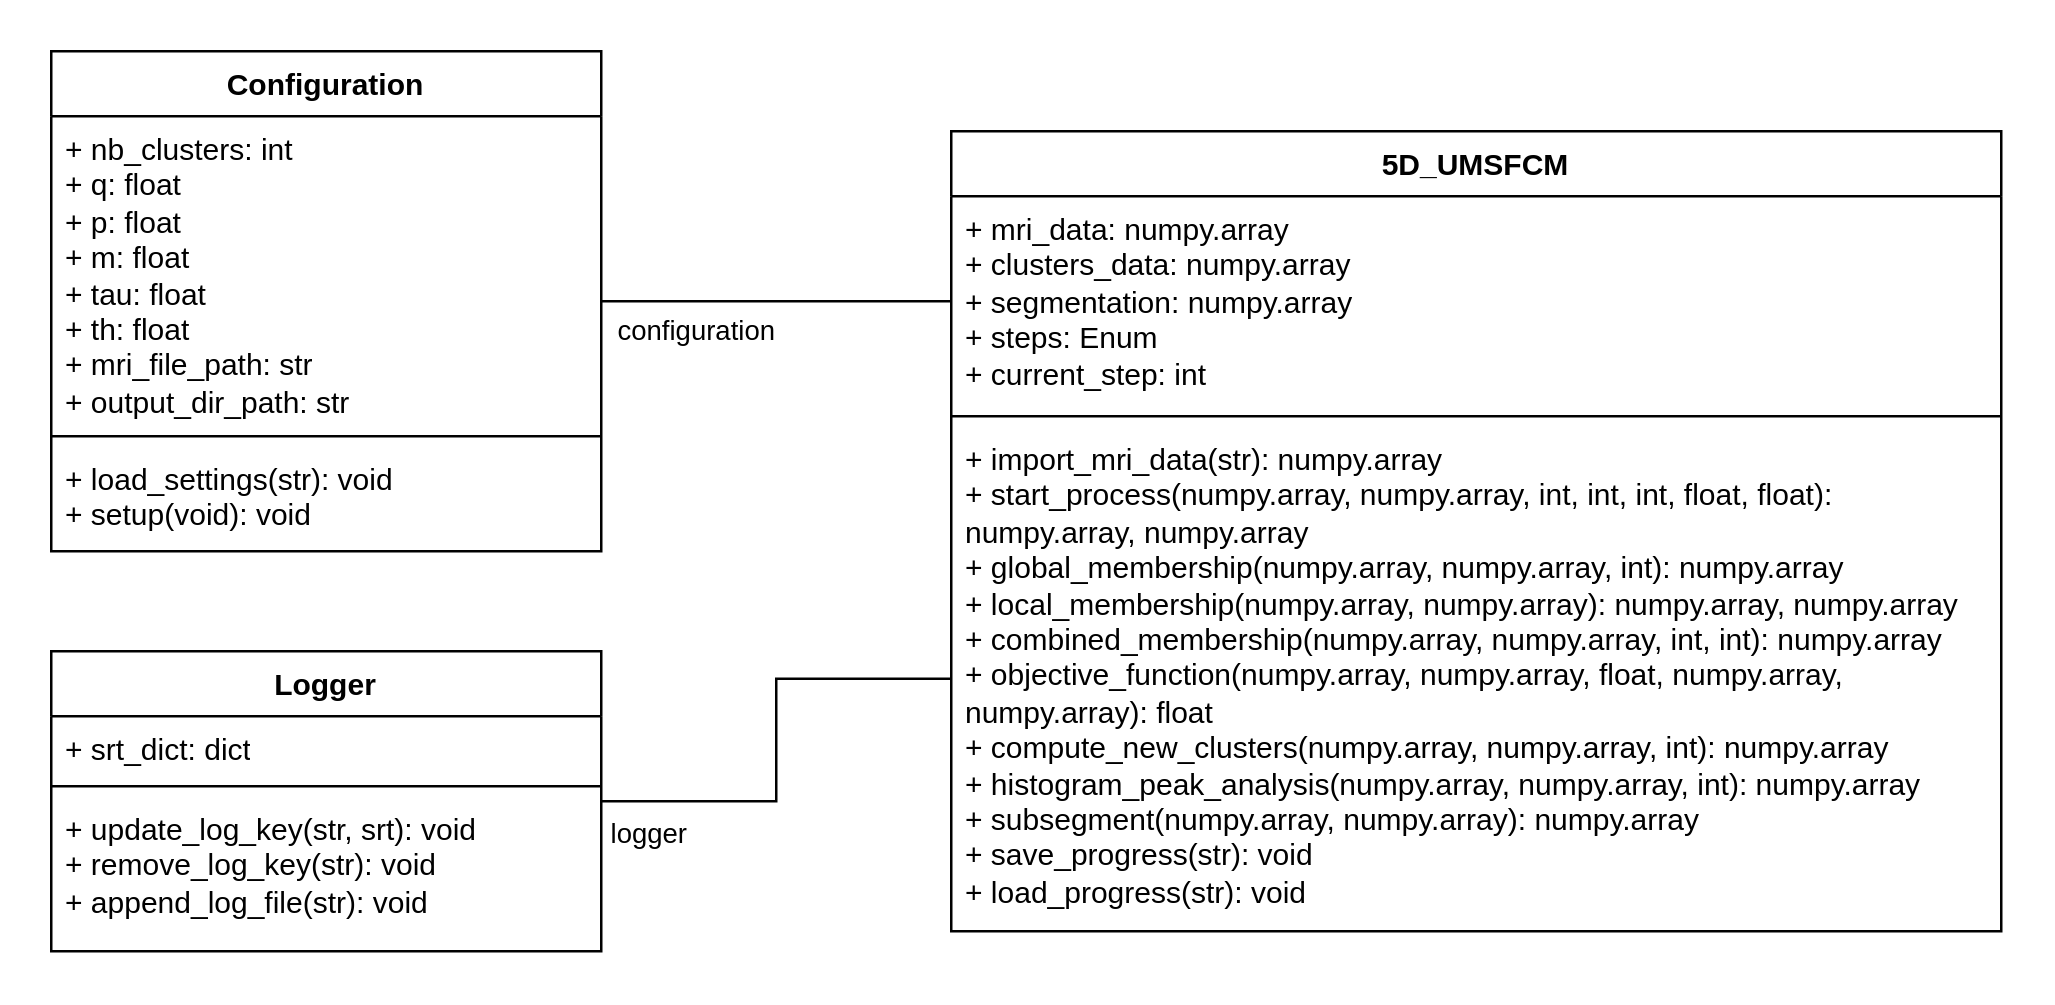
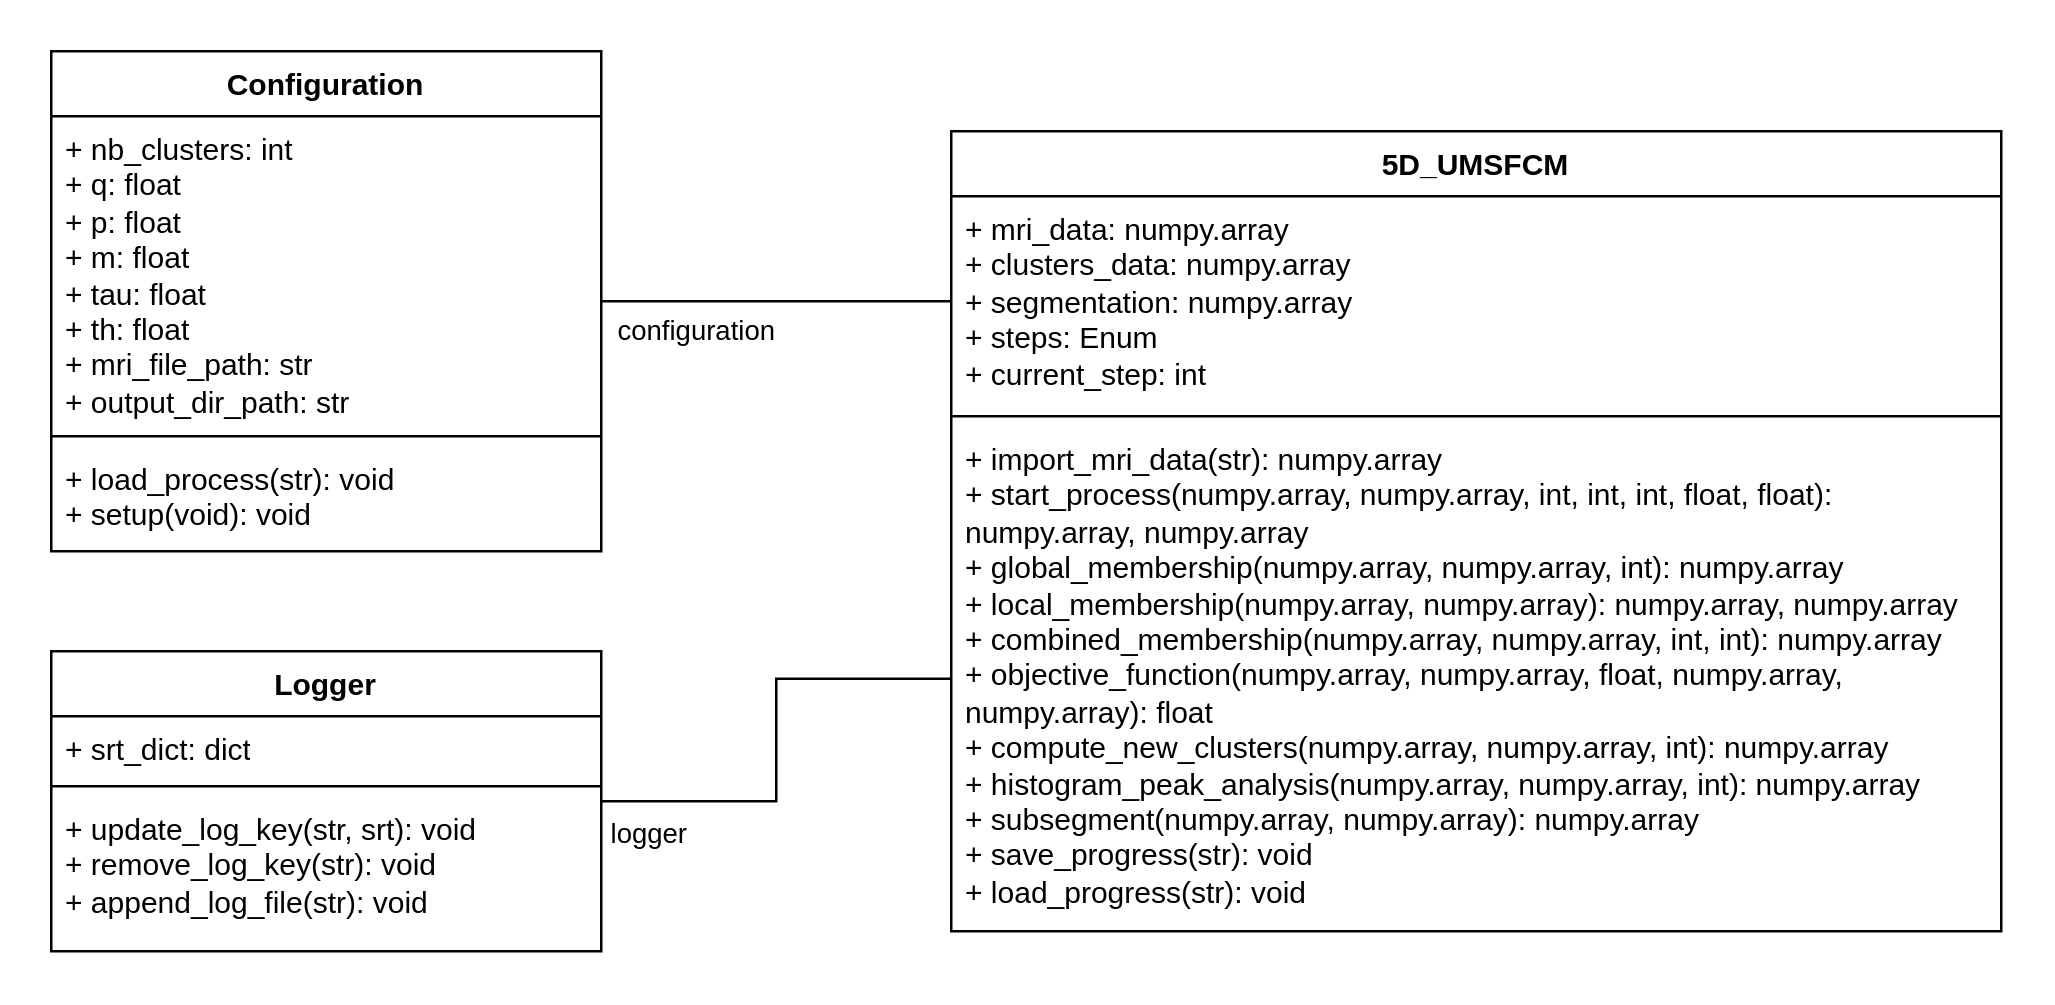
(261, 500) -> (257, 500)
